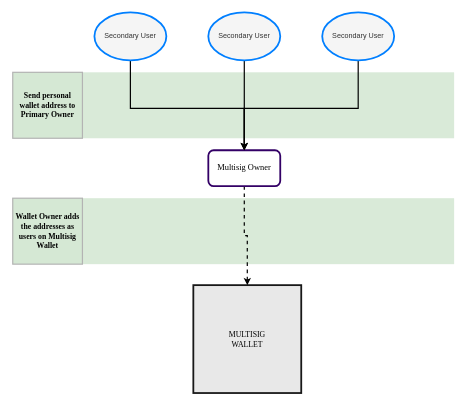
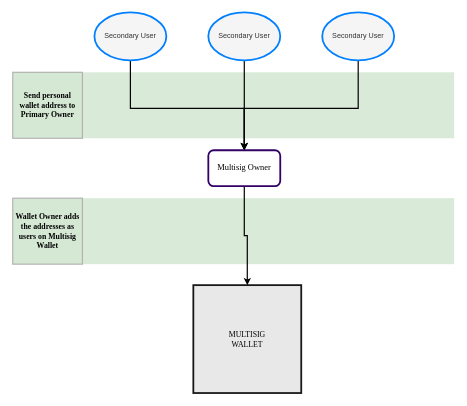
(245, 235) -> (245, 235)
